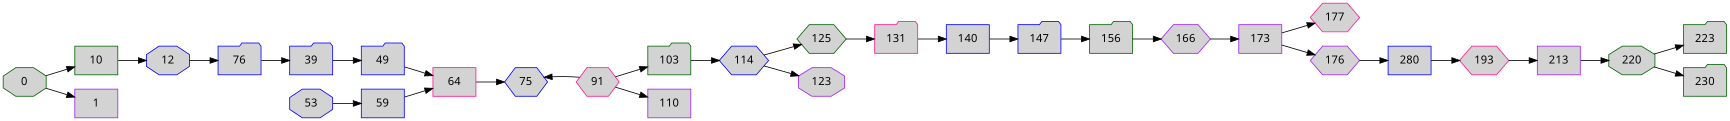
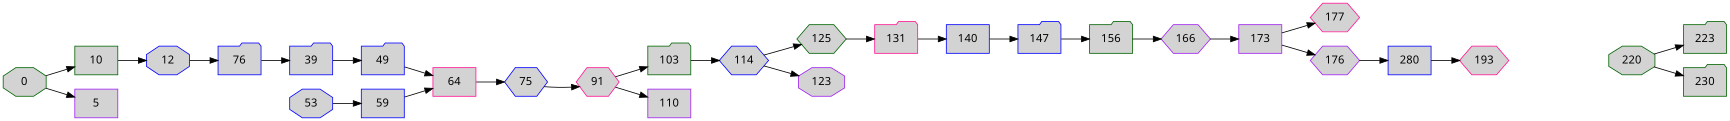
(1559, 60) -> none
(566, 77) -> (558, 87)
(96, 103) -> (96, 103)
